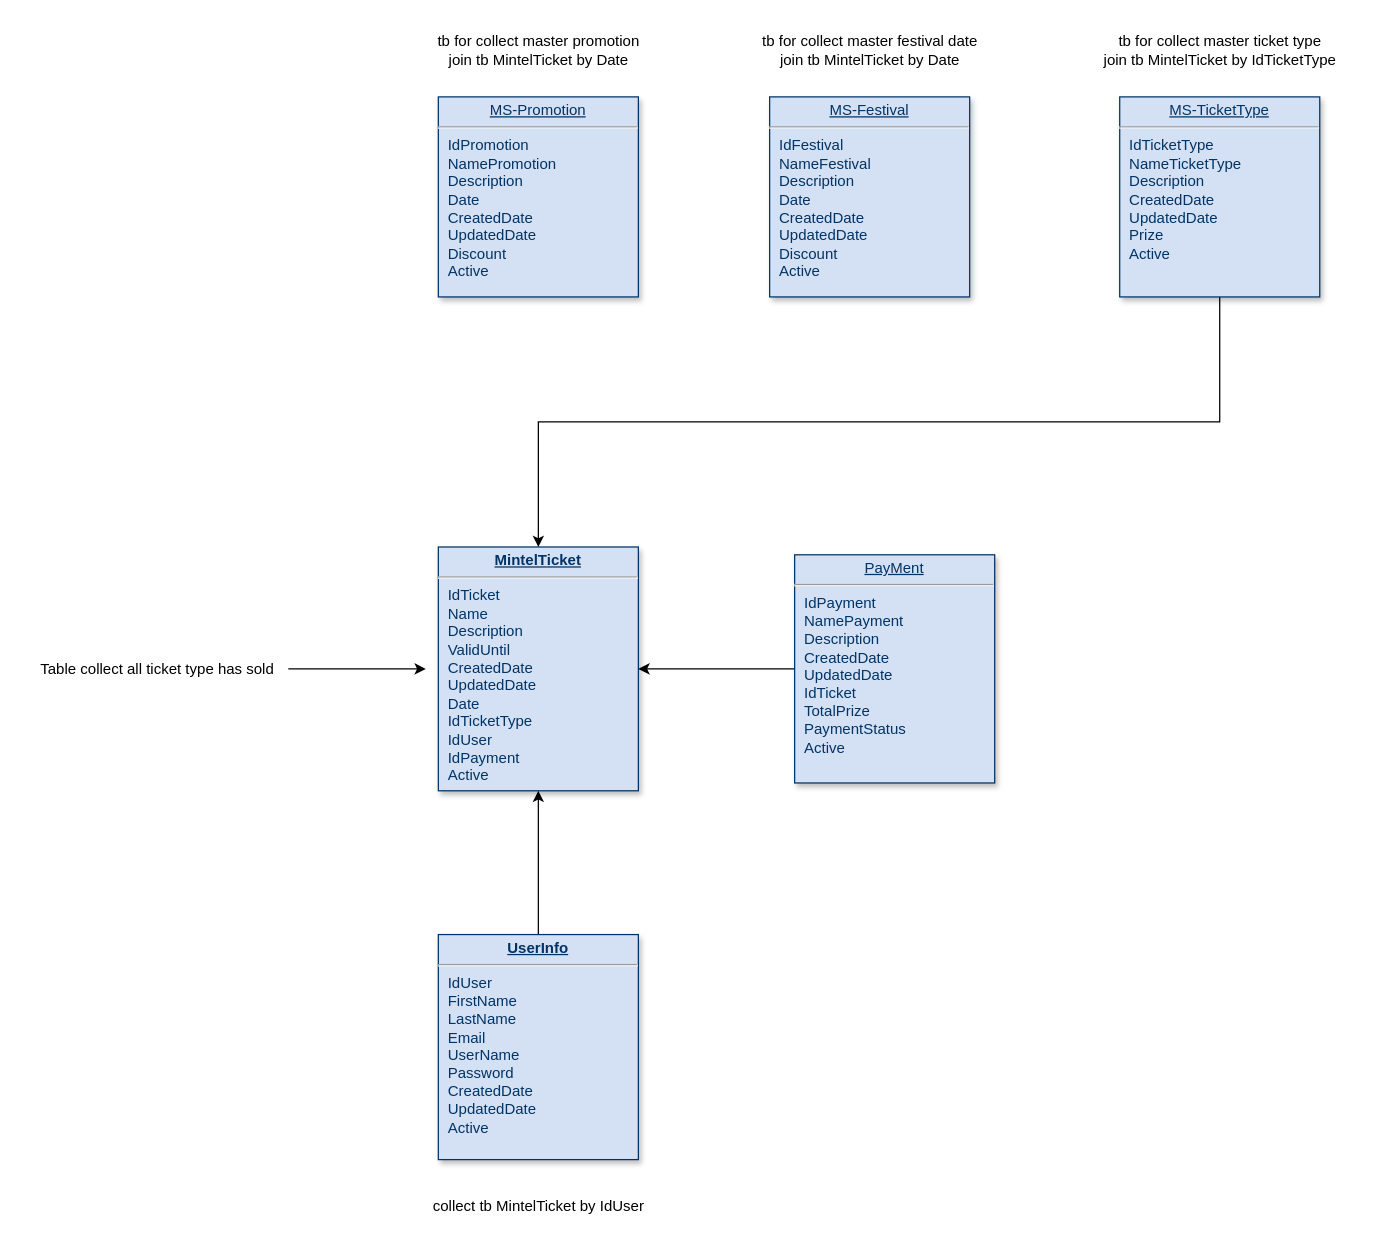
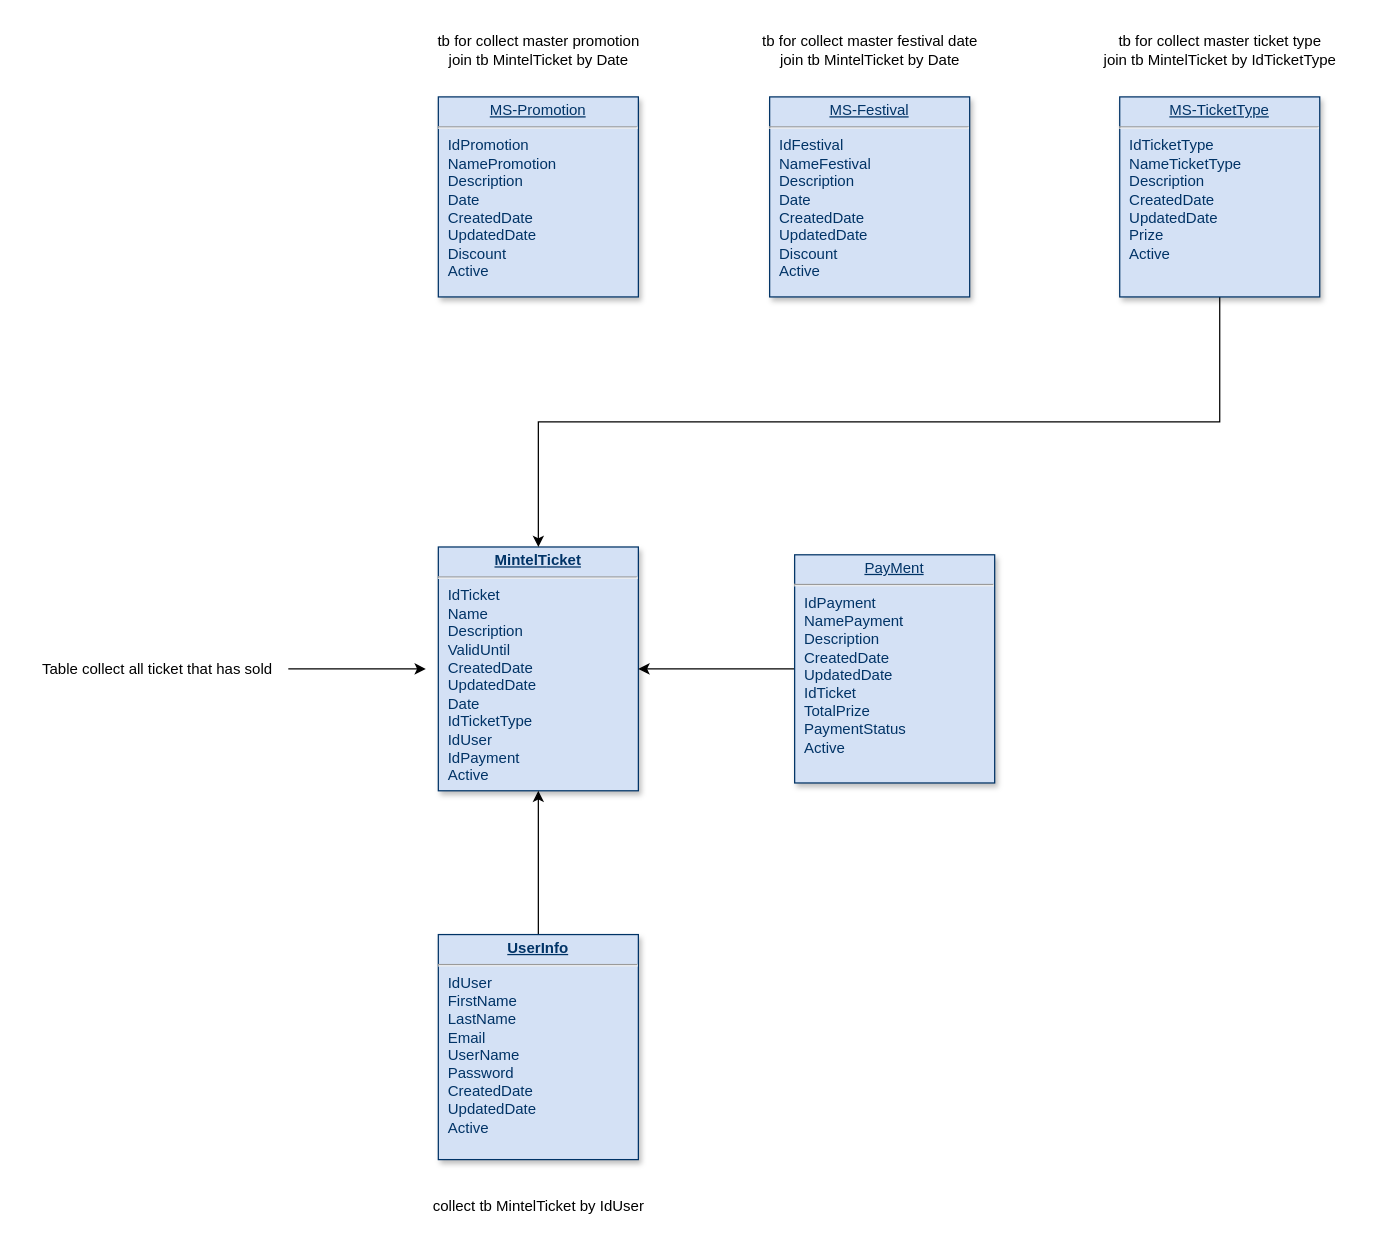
(158, 669) -> (158, 669)
